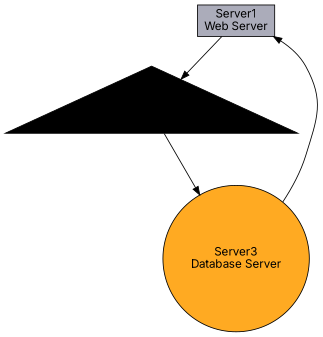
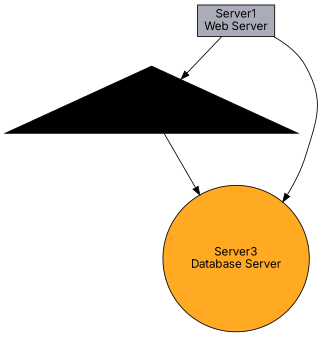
(316, 119) -> (317, 110)
